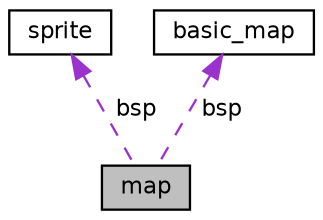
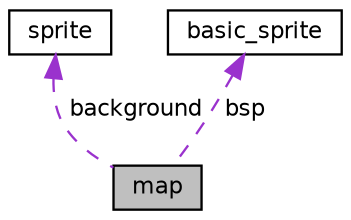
(234, 32) -> (255, 32)
(133, 110) -> (133, 110)
